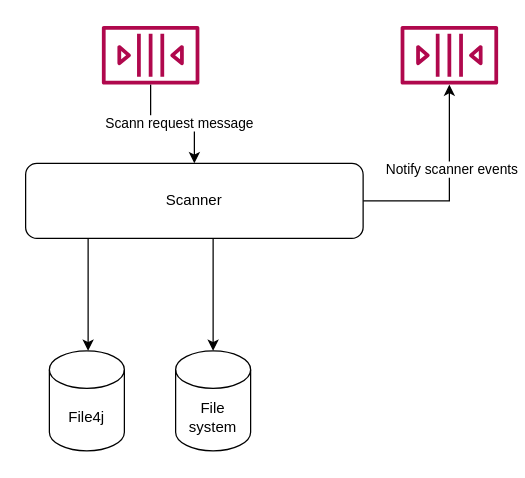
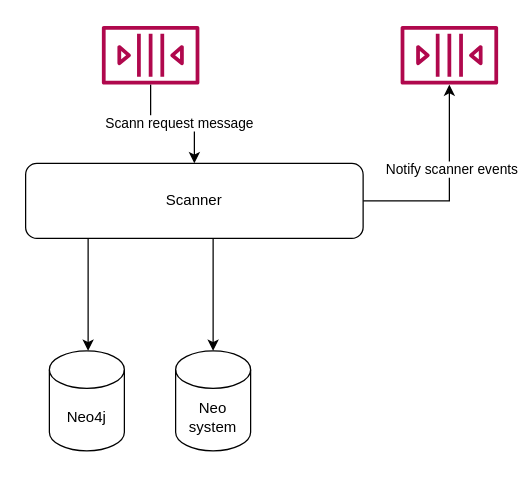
(87, 417) -> (87, 417)
(213, 417) -> (213, 417)
